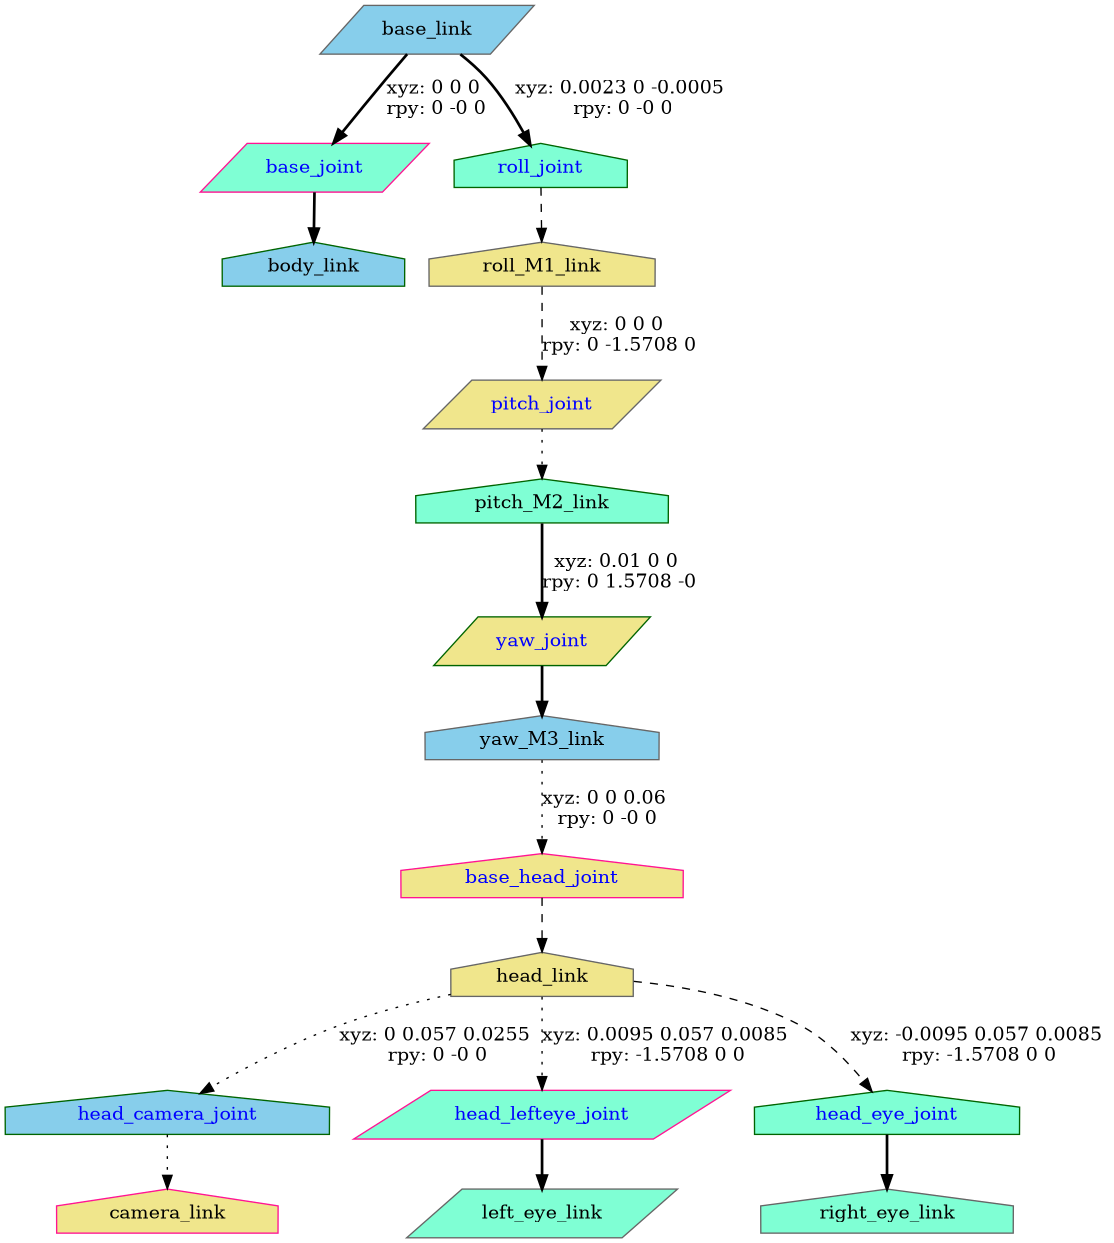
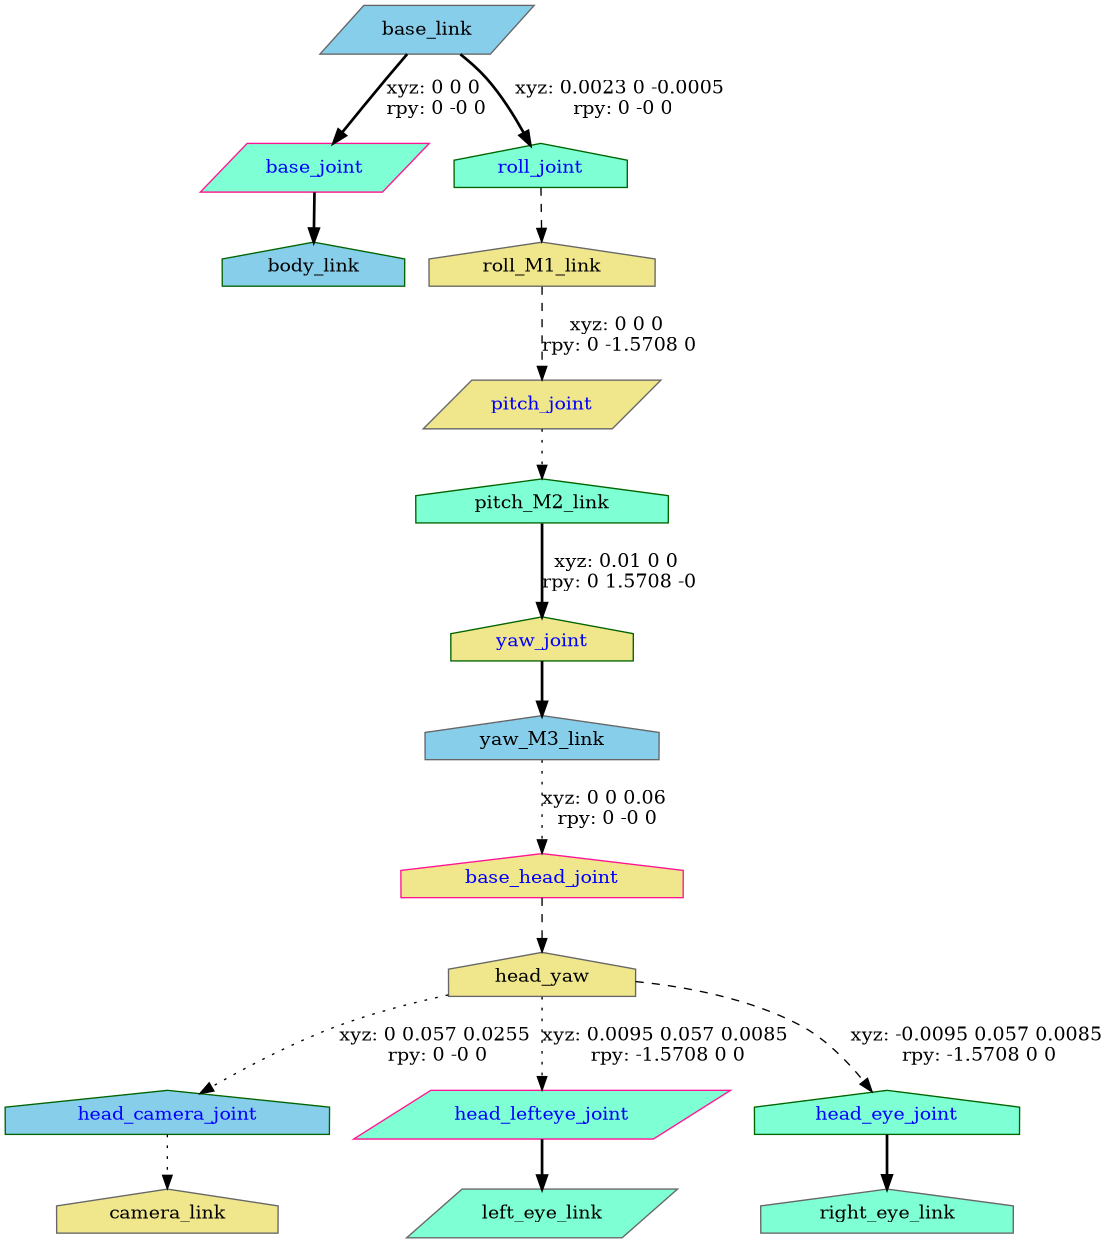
(542, 641) -> (542, 641)
(542, 977) -> (542, 977)
(167, 1213) -> (167, 1213)
